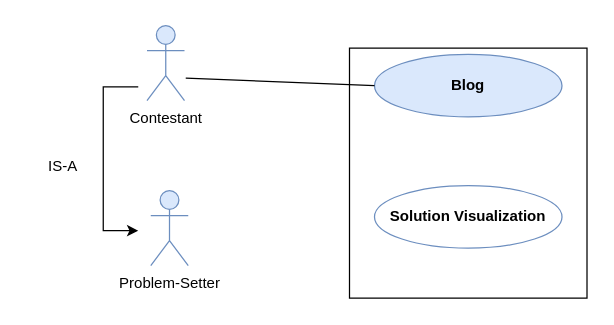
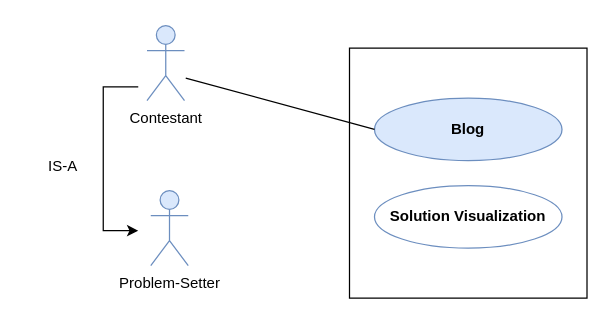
(468, 86) -> (468, 129)
